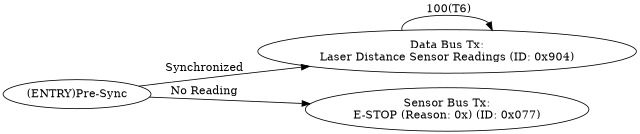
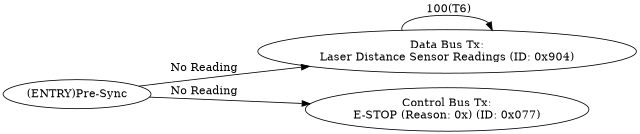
(204, 68) -> (204, 68)
(447, 109) -> (447, 109)
